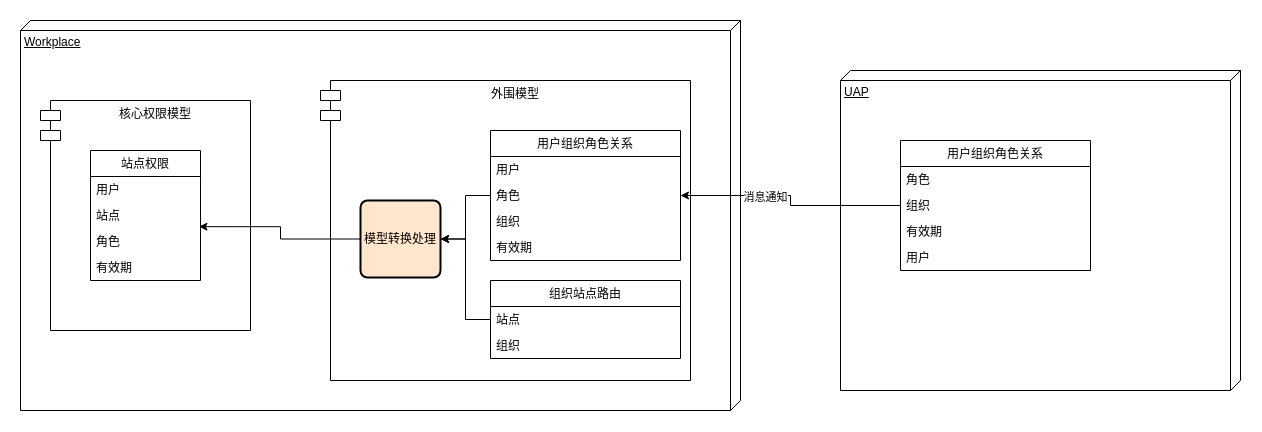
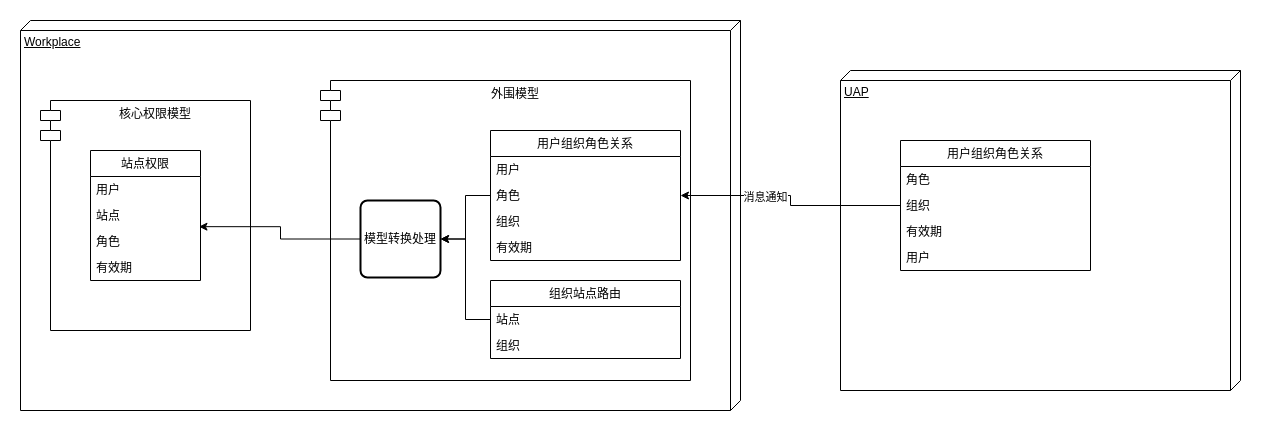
(401, 239) -> (401, 239)
